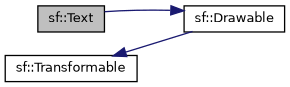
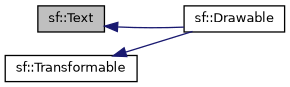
(137, 10) -> (151, 28)
